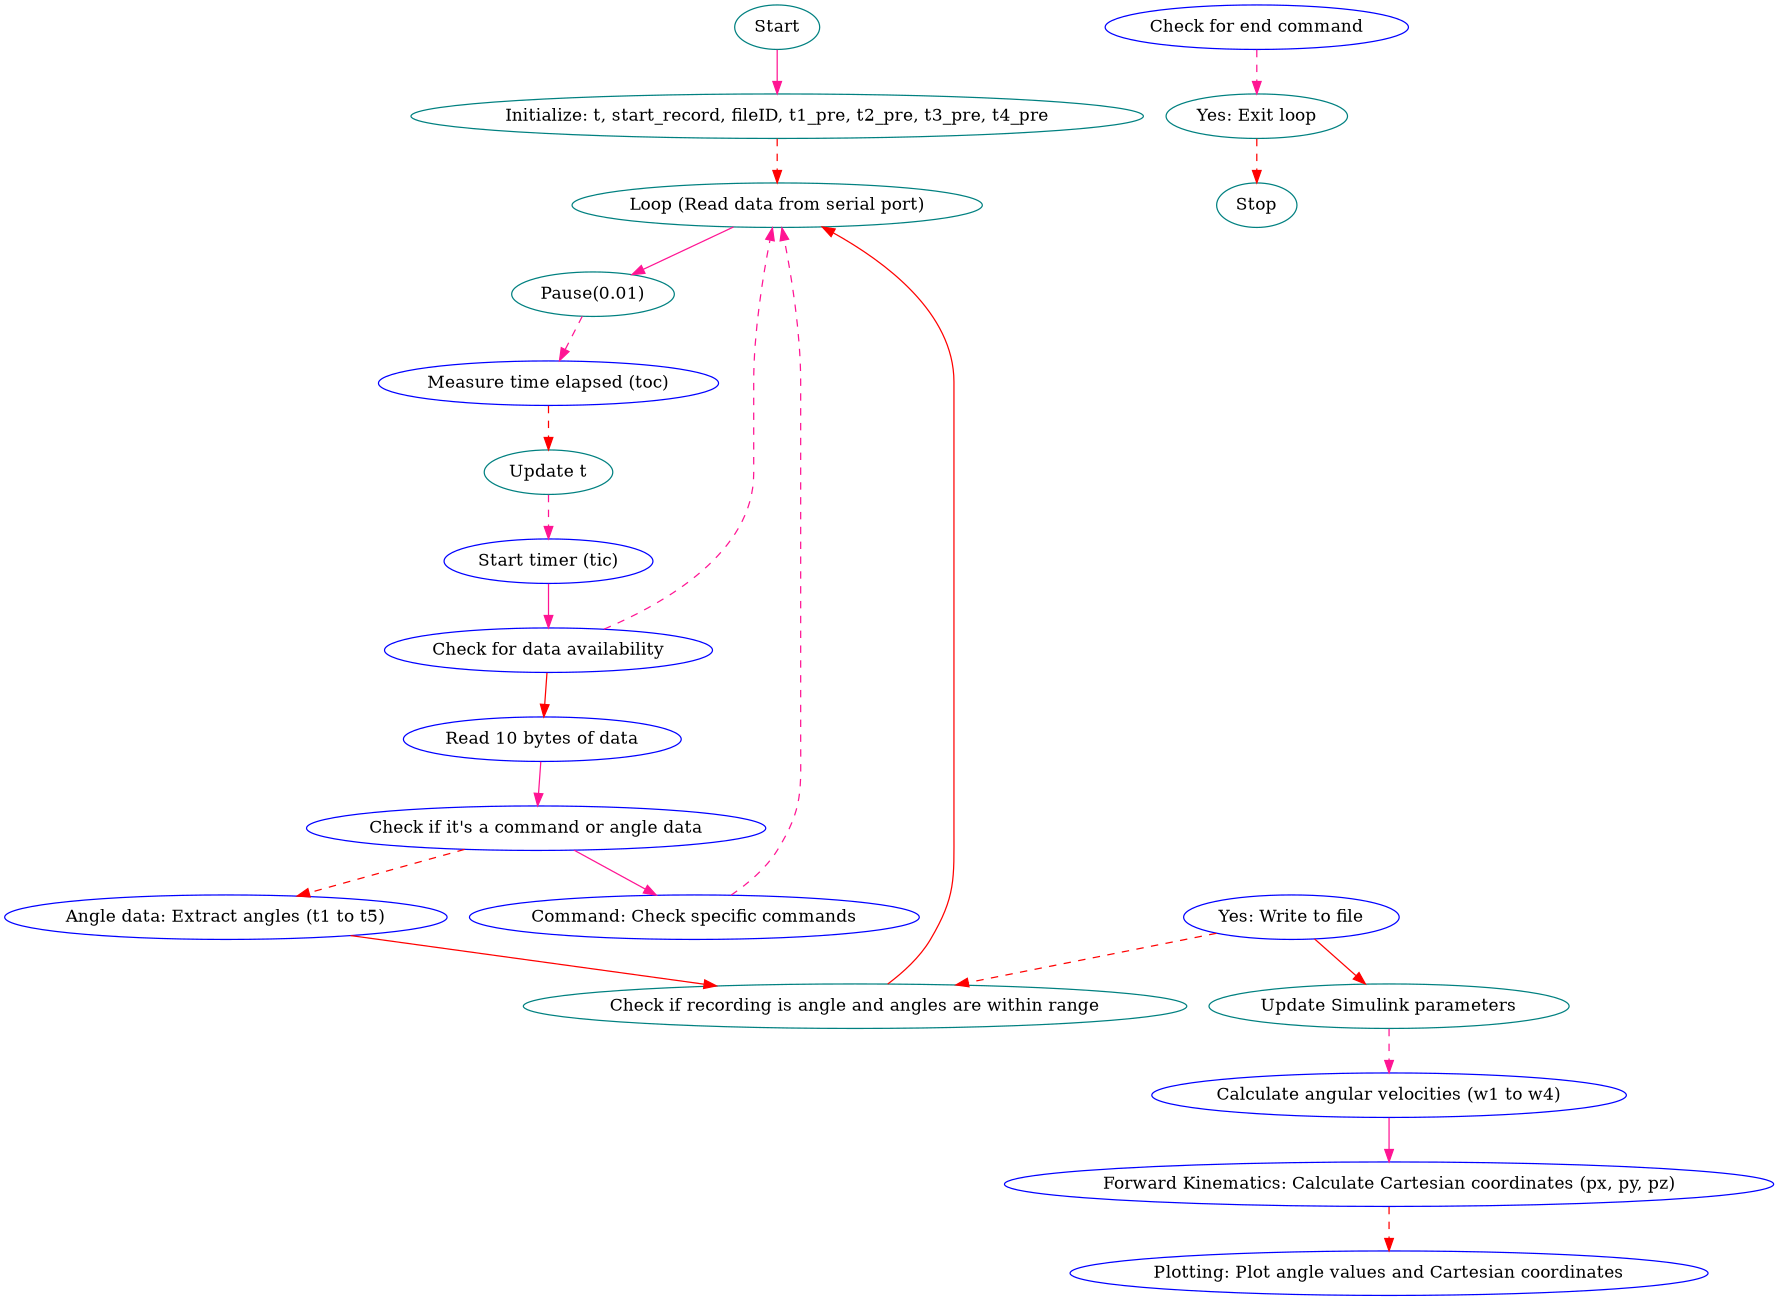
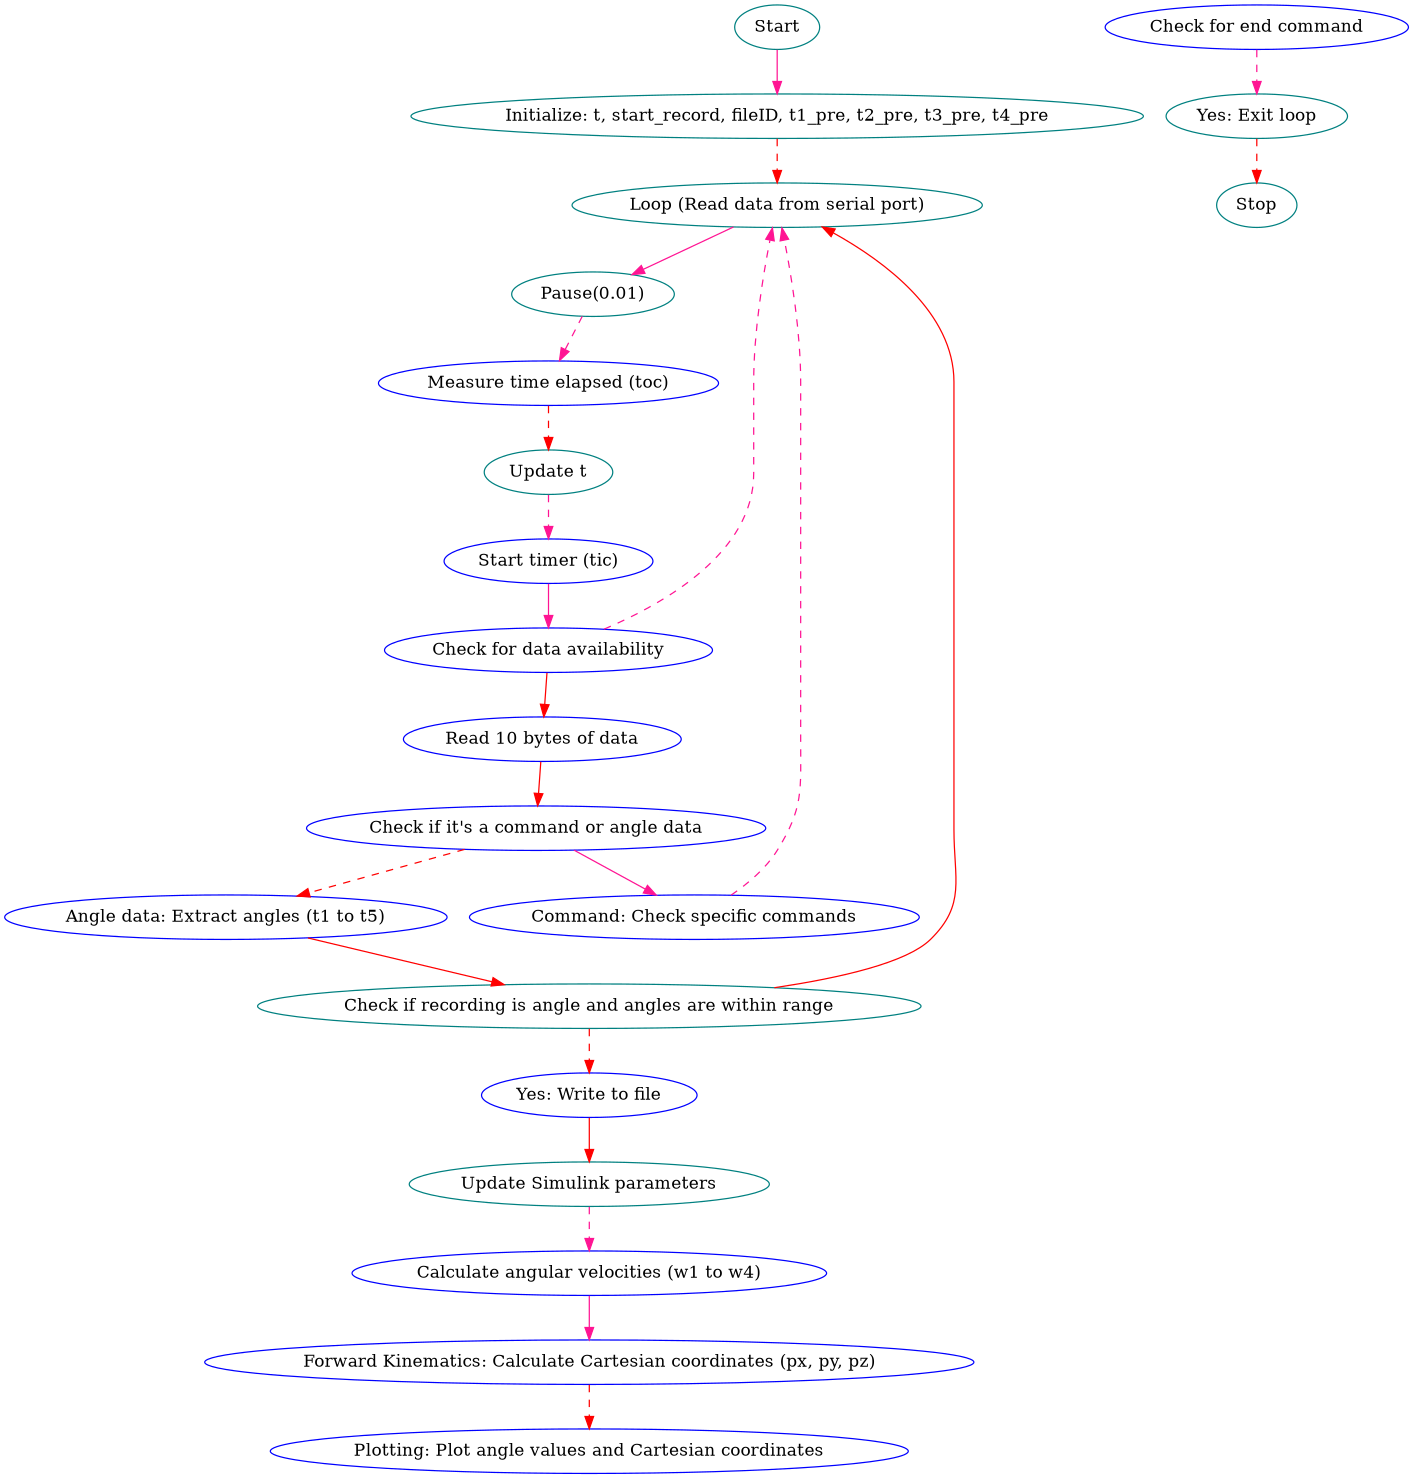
(540, 778) -> (540, 778)
(1092, 958) -> (589, 1045)
